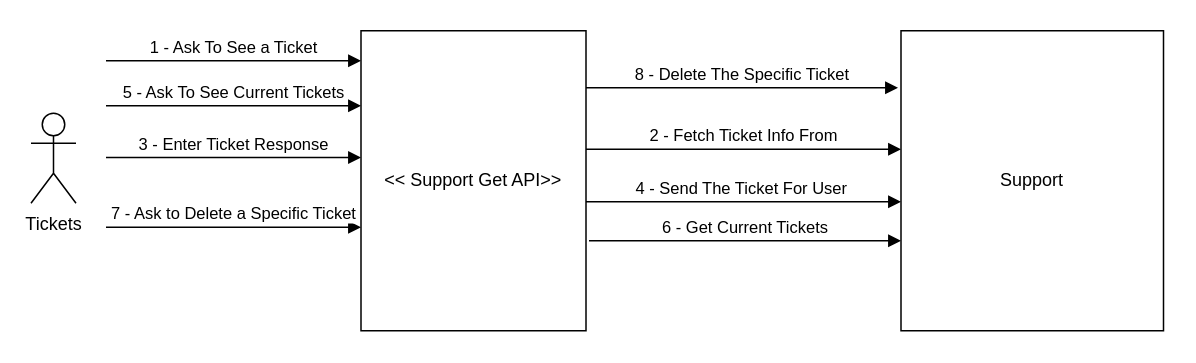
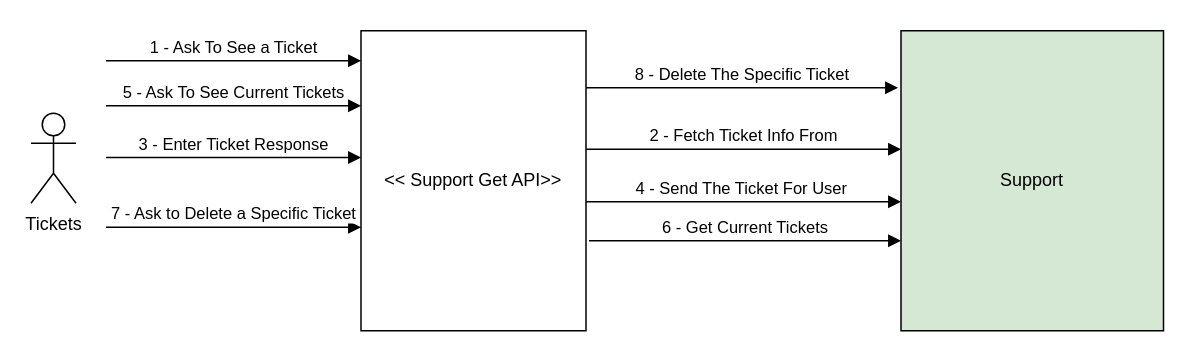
(1032, 181) -> (1032, 181)
